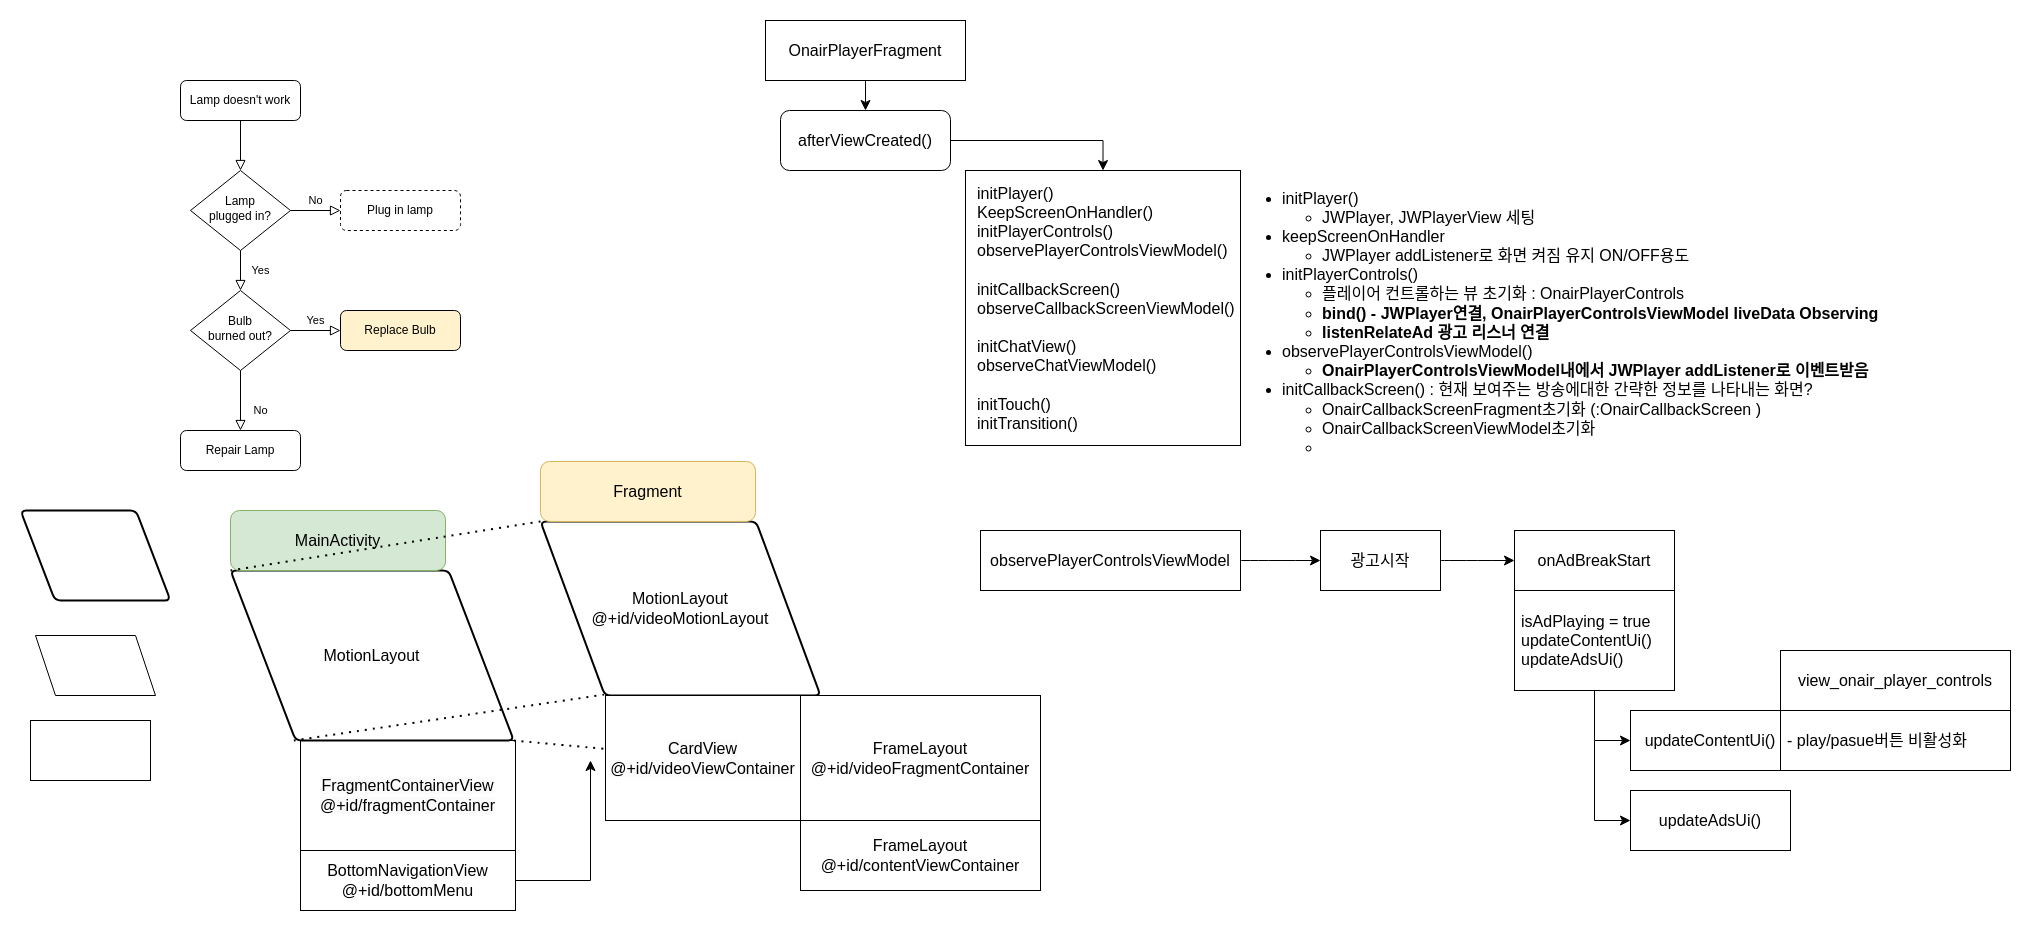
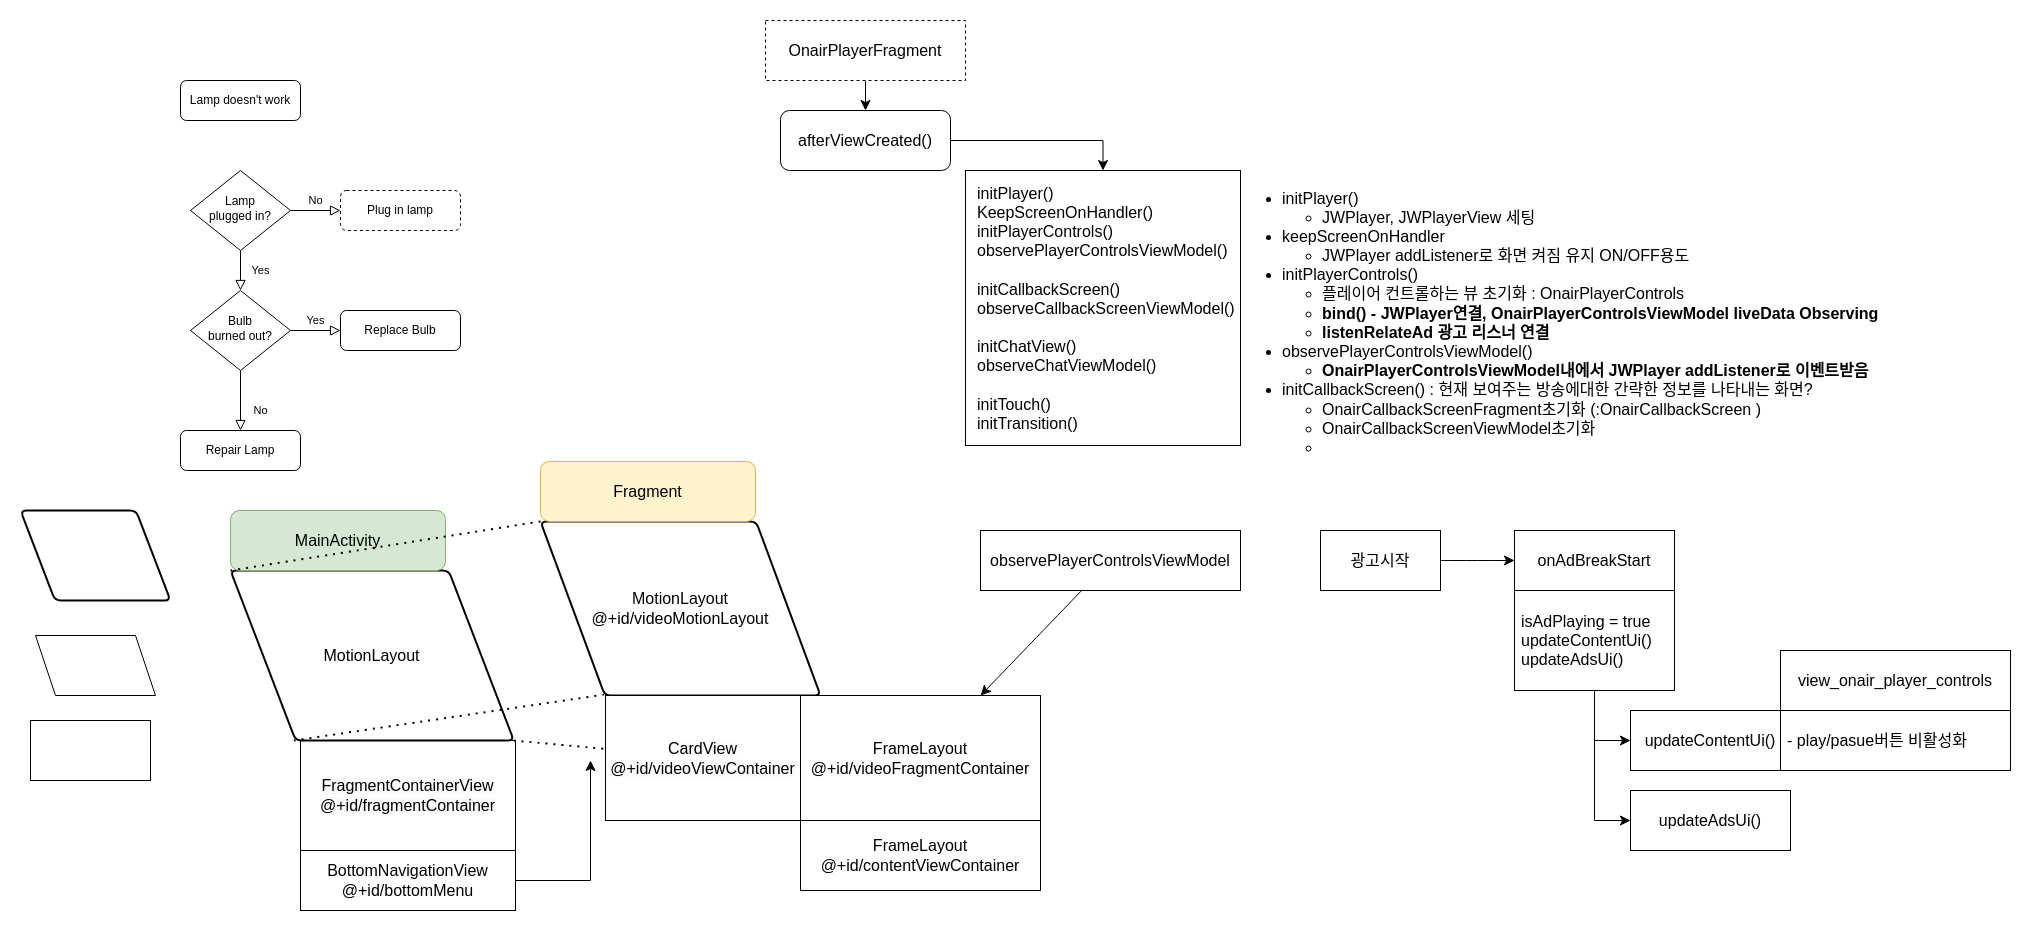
(866, 51) -> (866, 51)
(241, 140) -> none
(401, 331) -> (401, 331)
(1277, 561) -> (1033, 641)
